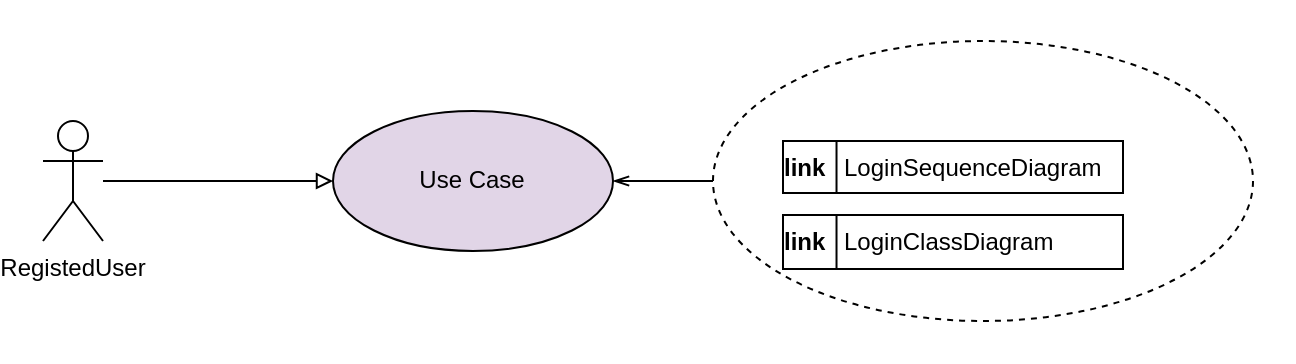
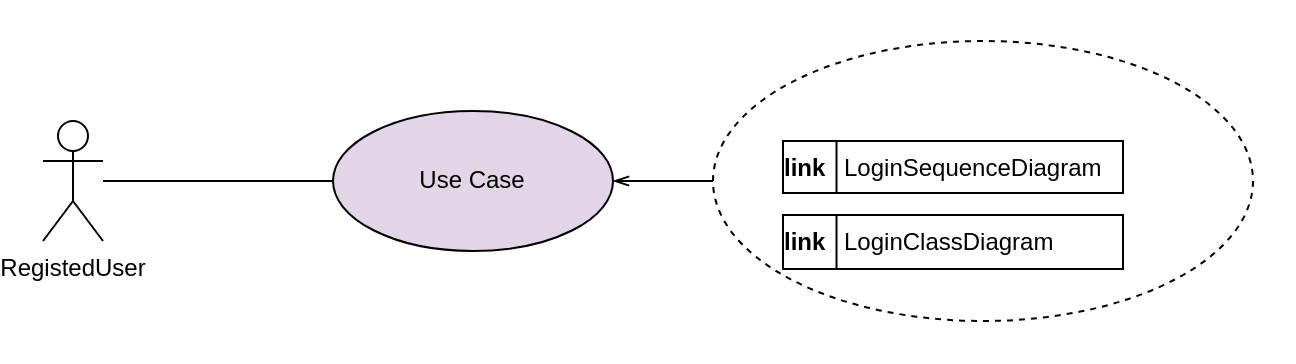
(315, 181) -> (322, 181)
